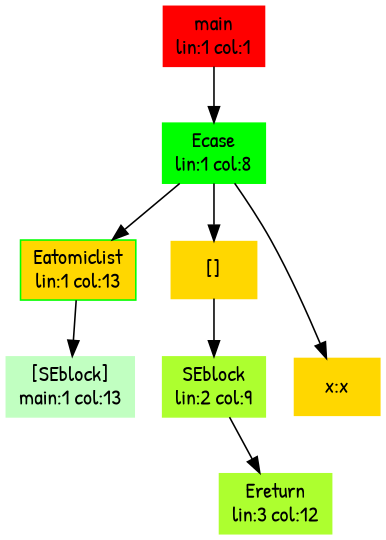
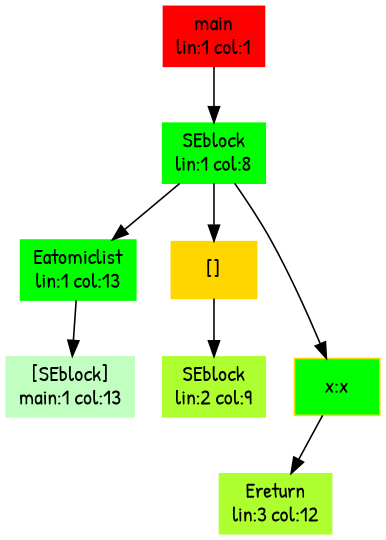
(214, 153) -> (214, 153)
(78, 270) -> (78, 270)
(337, 387) -> (337, 387)
(241, 438) -> (311, 437)
